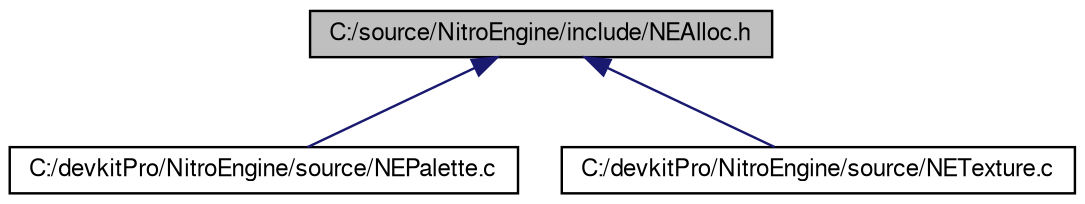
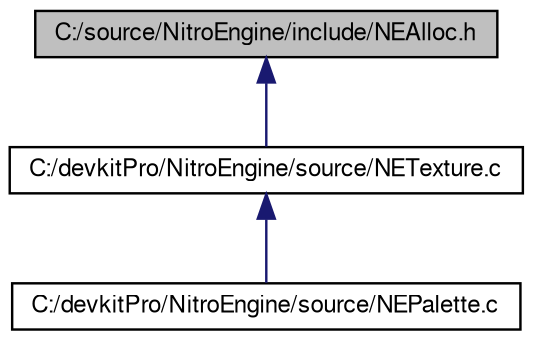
(391, 107) -> (266, 251)
